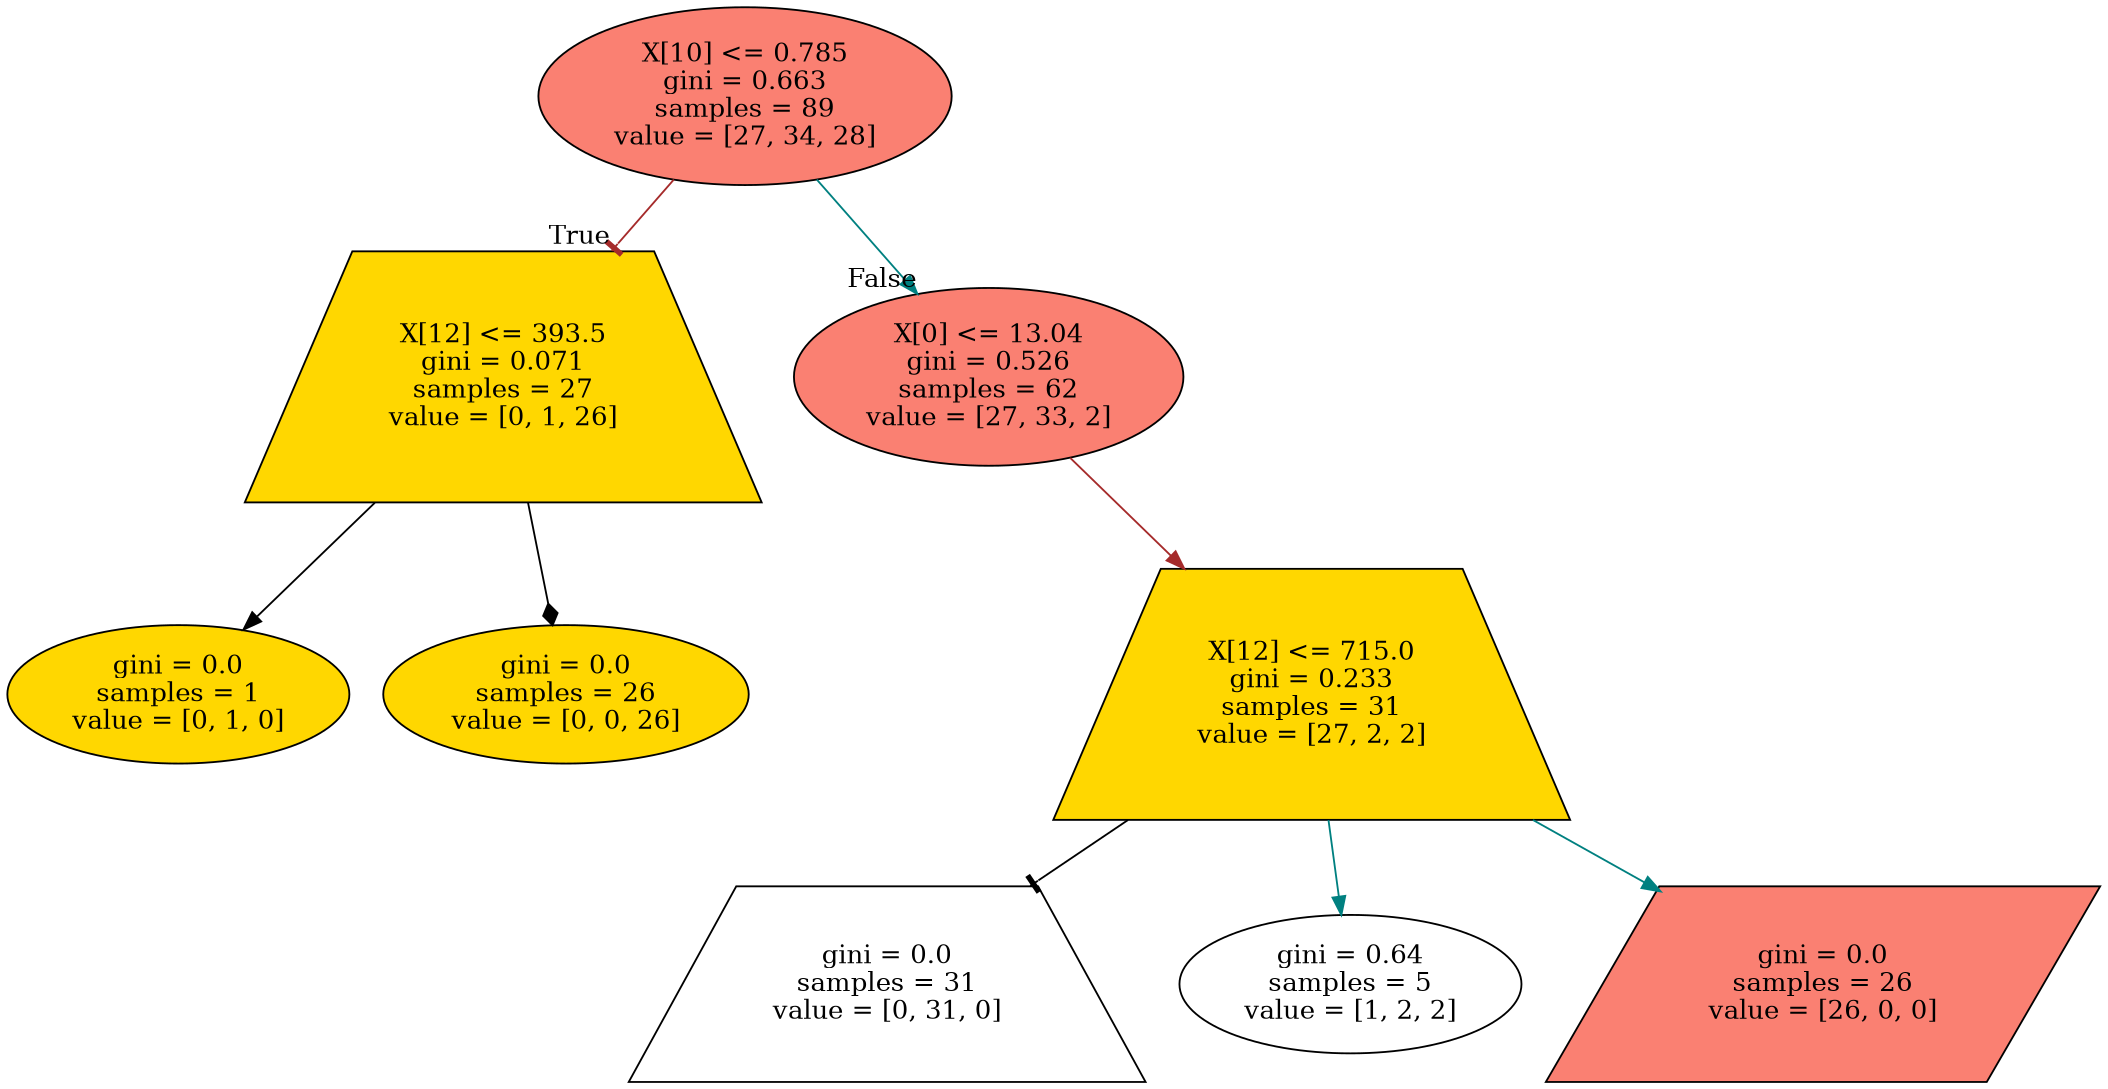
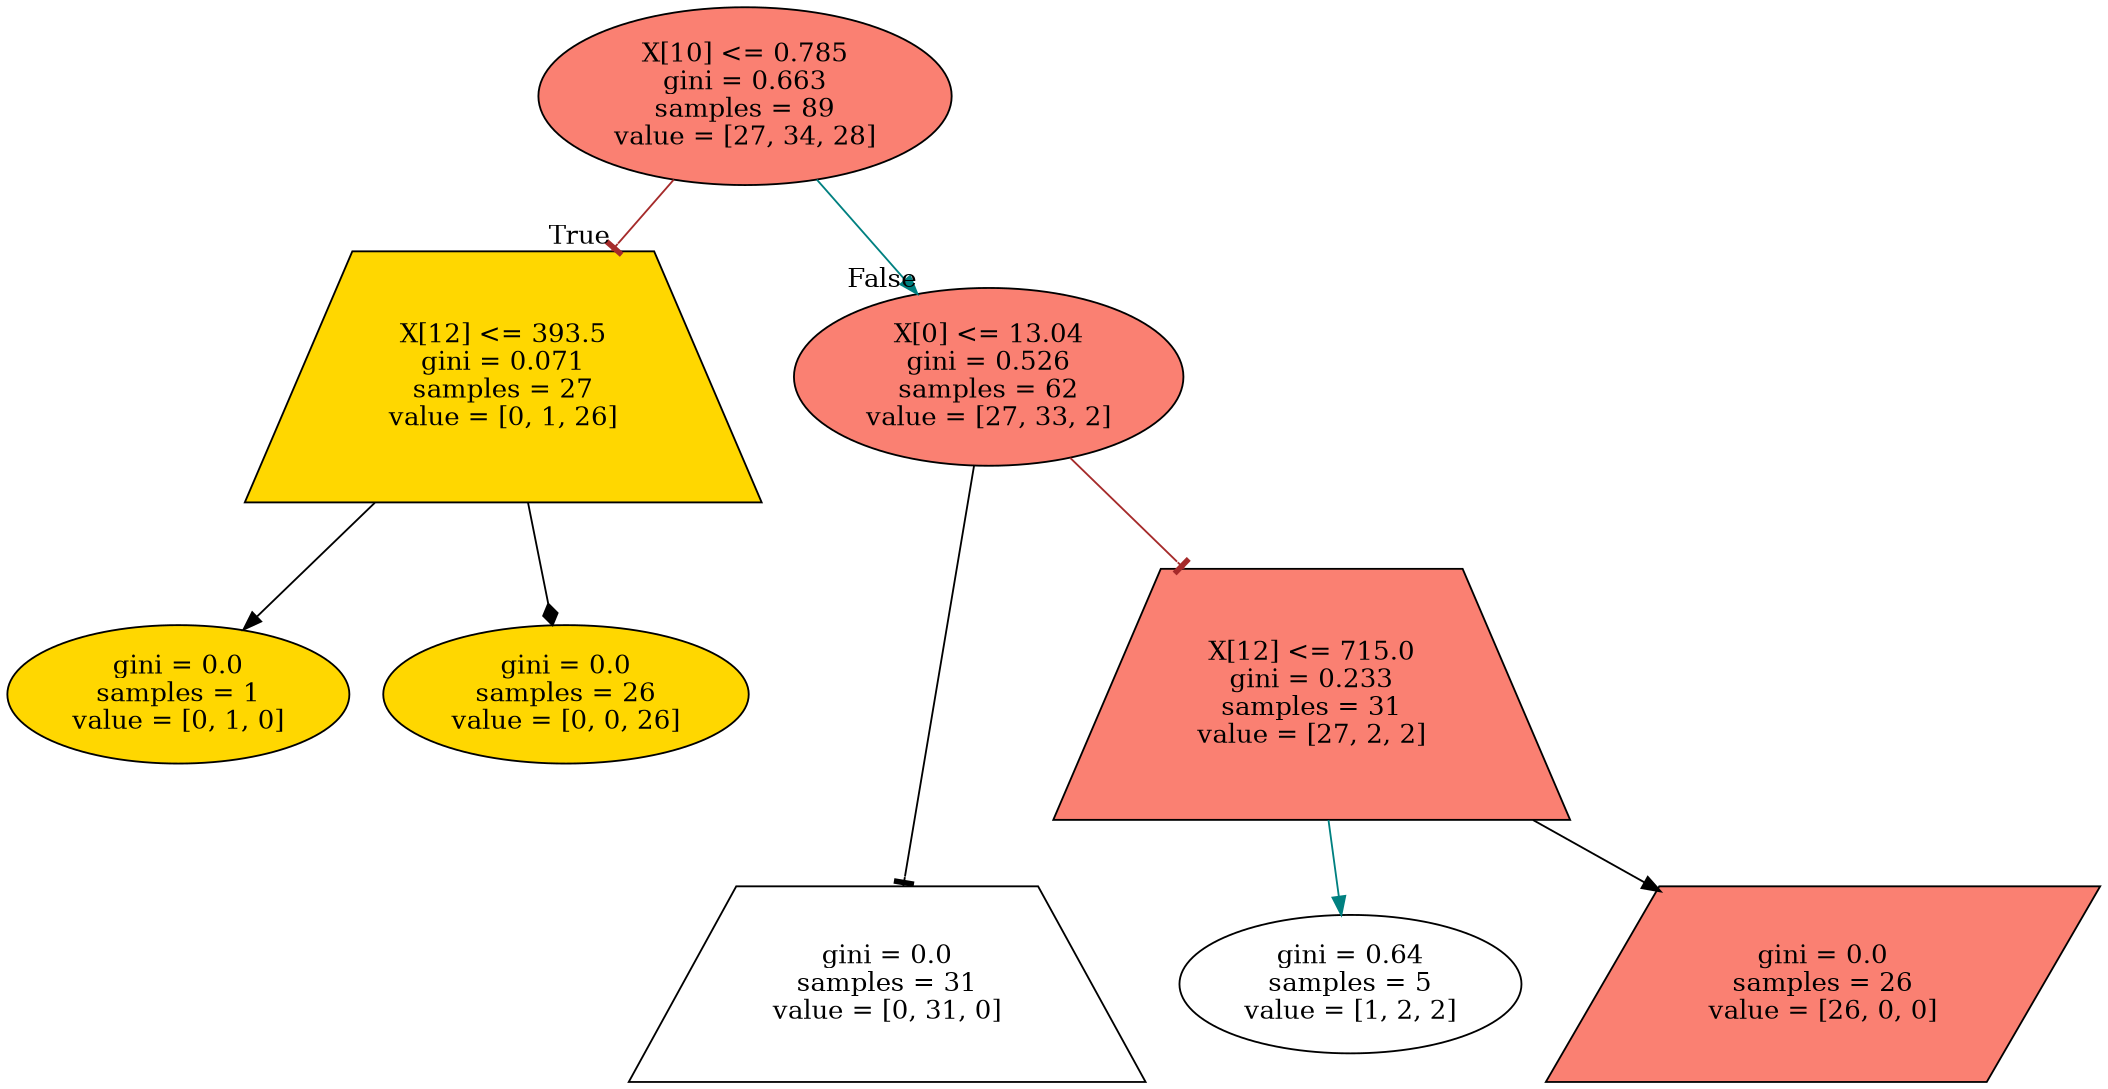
(1124, 510) -> (1124, 510)
(1312, 694) -> (1312, 694)
(1083, 850) -> (939, 671)
(1589, 851) -> (1589, 851)
